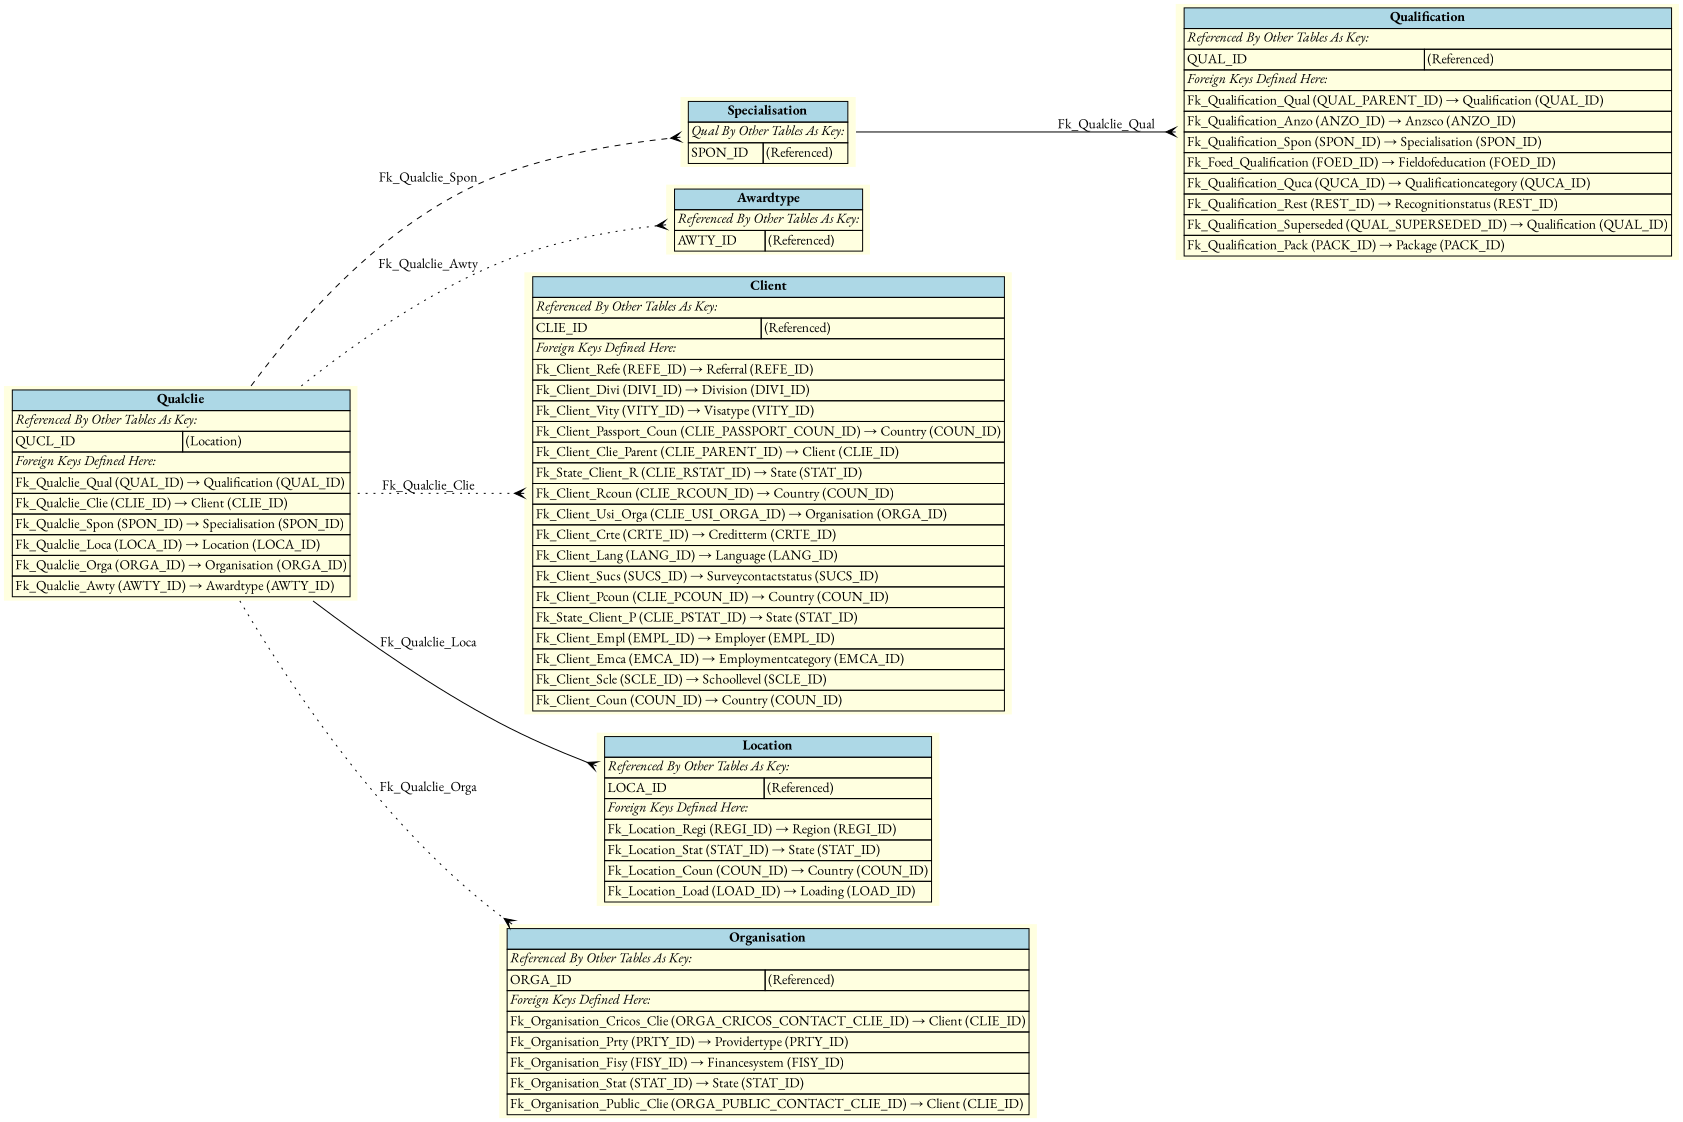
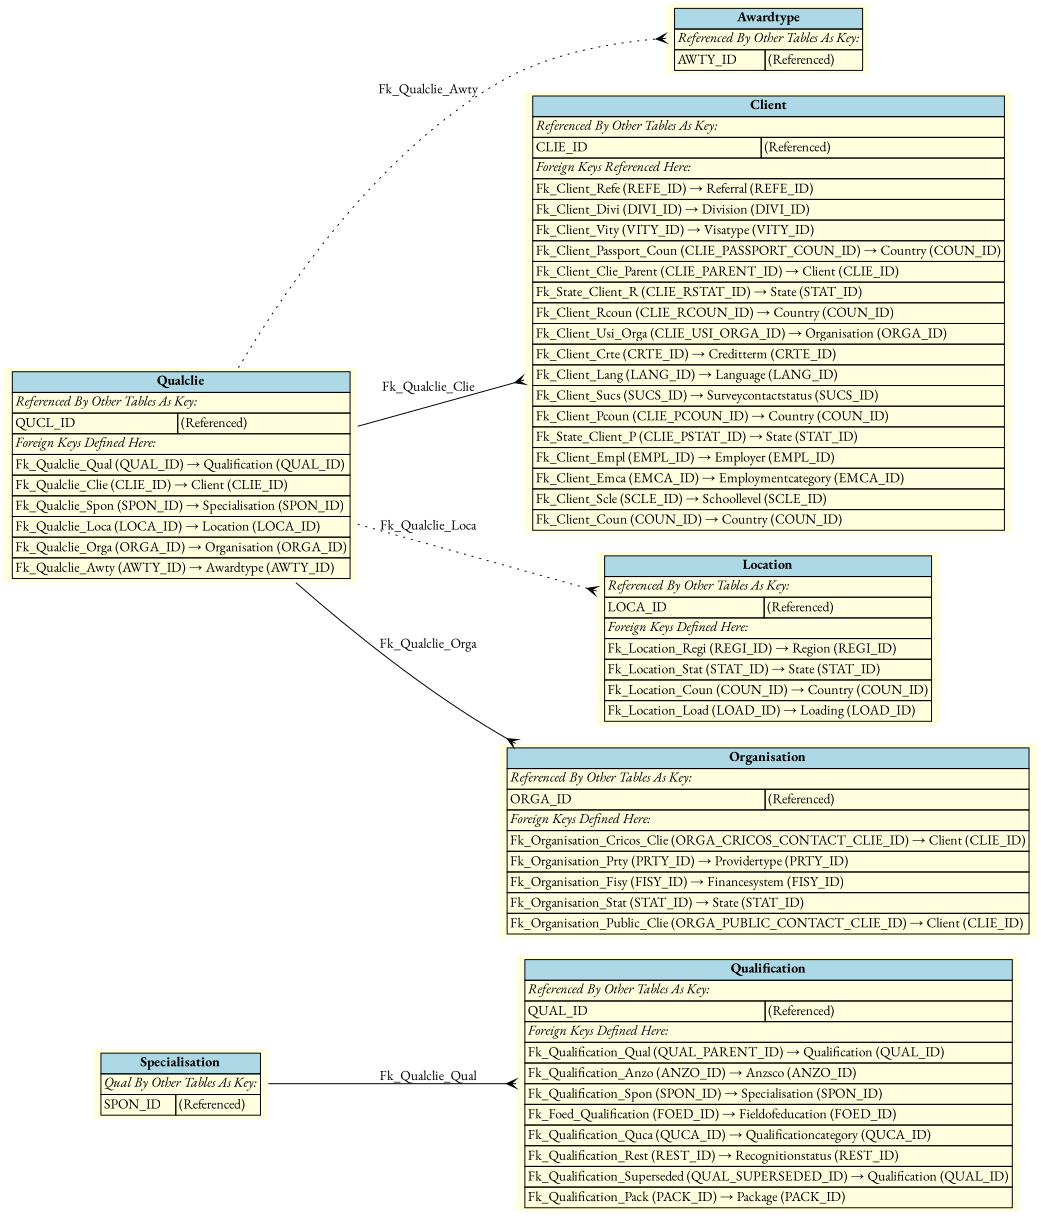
(431, 210) -> none
(606, 348) -> (613, 167)
(214, 441) -> (214, 423)
(436, 493) -> (436, 404)
(444, 691) -> (472, 556)
(357, 772) -> (398, 666)
